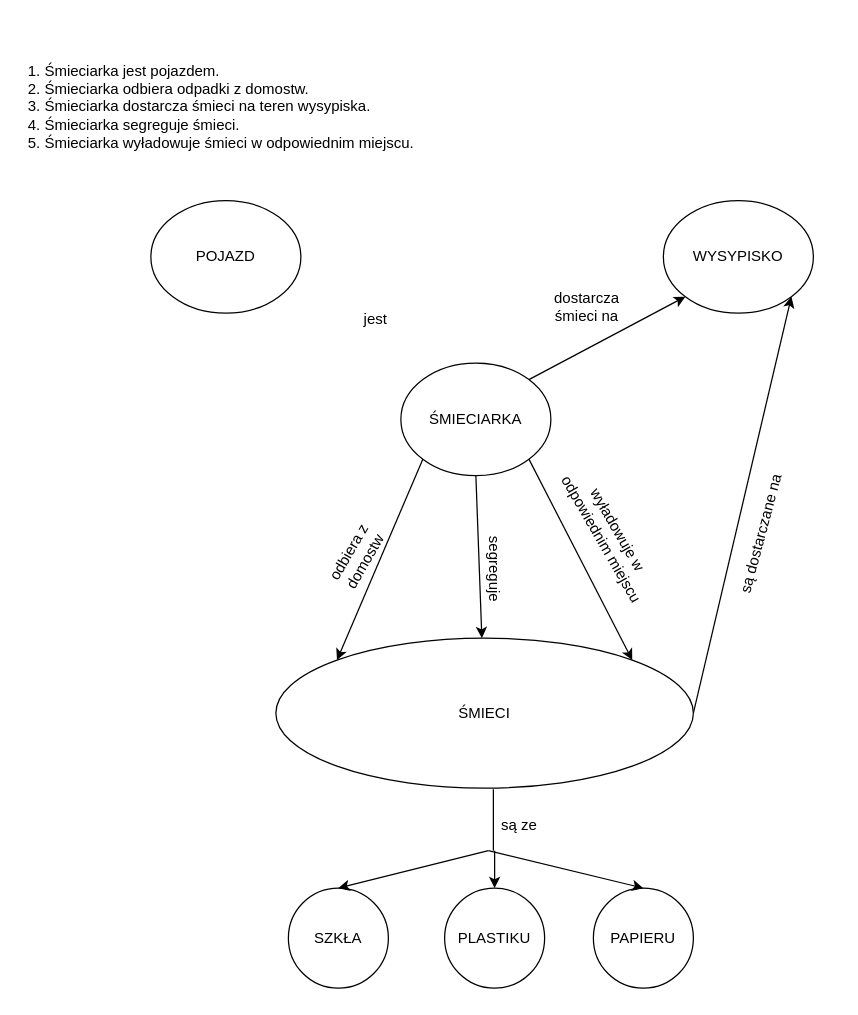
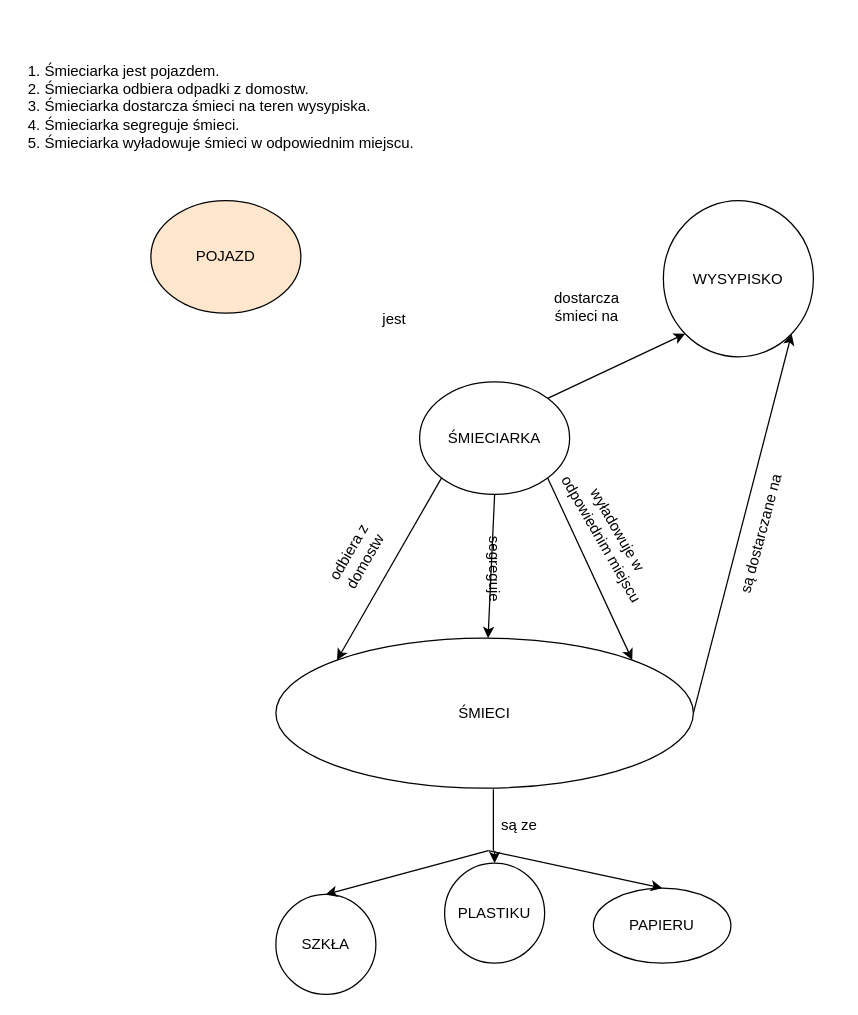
(226, 257) -> (226, 257)
(738, 257) -> (738, 279)
(376, 319) -> (394, 319)
(476, 419) -> (494, 438)
(338, 938) -> (326, 944)
(494, 938) -> (494, 913)
(643, 938) -> (662, 926)
